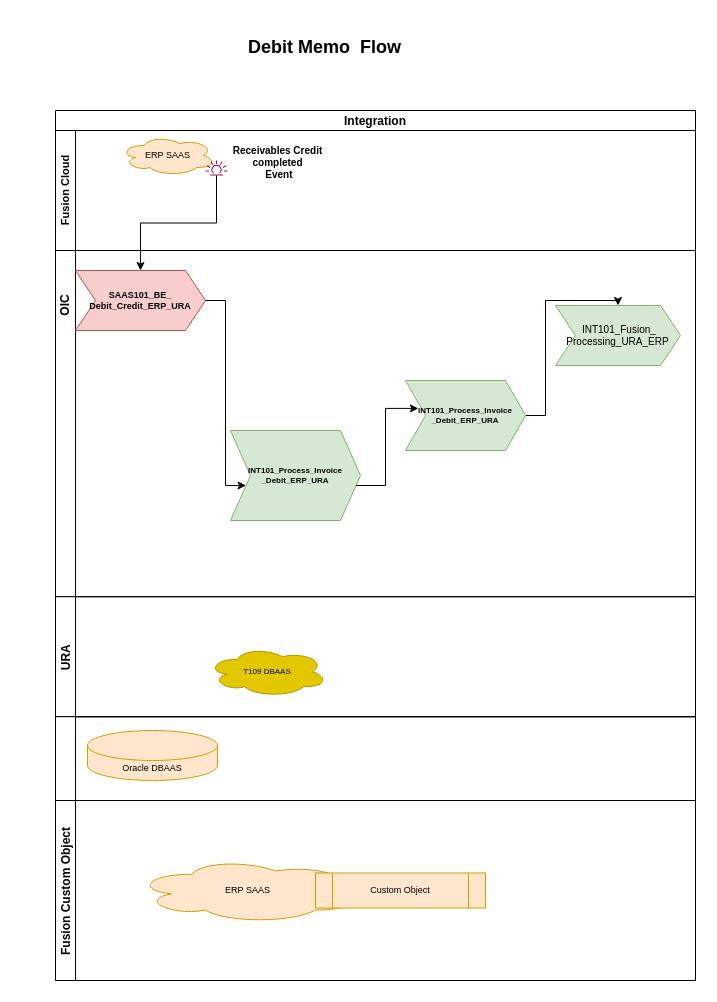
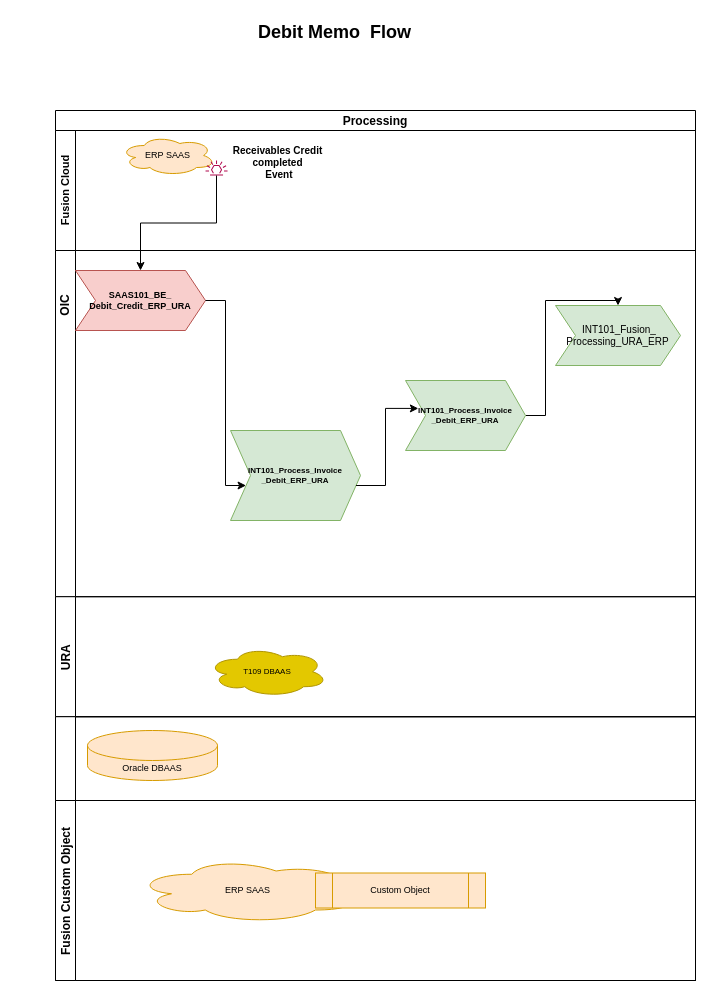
(366, 56) -> (376, 41)
(375, 121) -> (375, 121)
